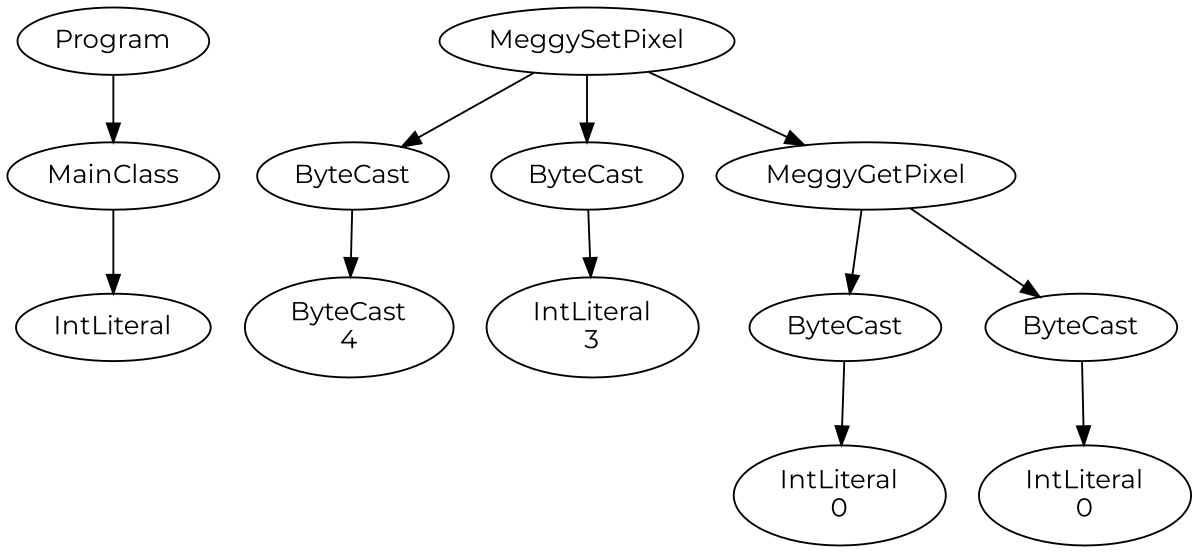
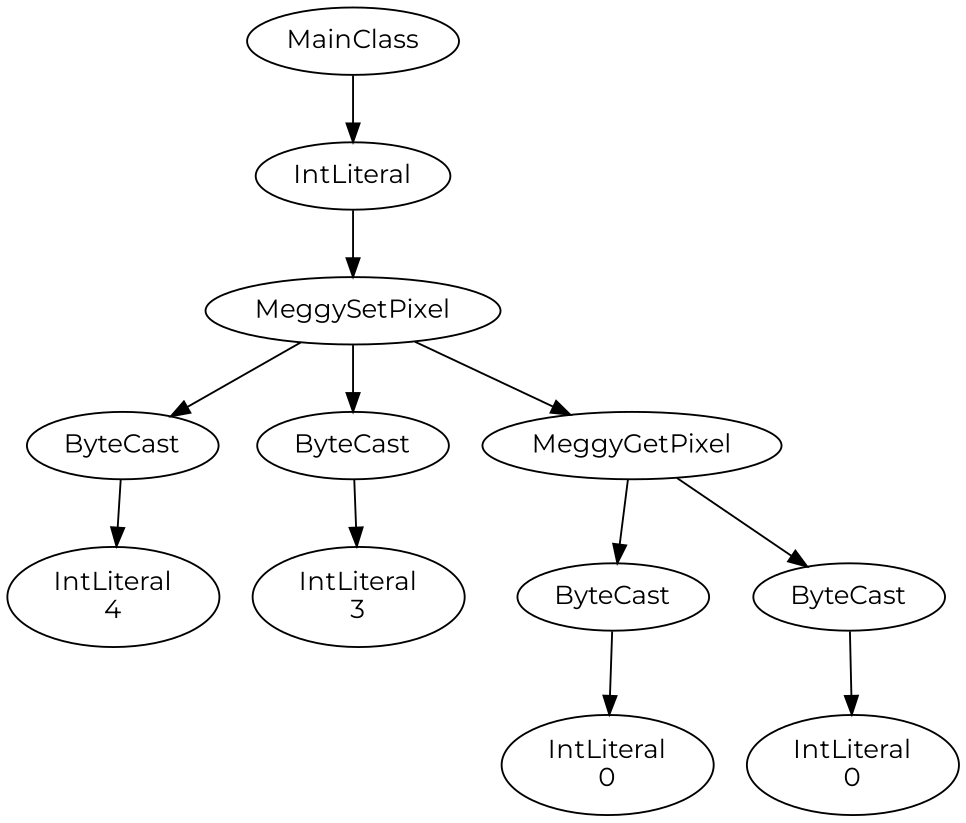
(113, 41) -> none
none -> (353, 234)
(349, 327) -> (113, 597)
